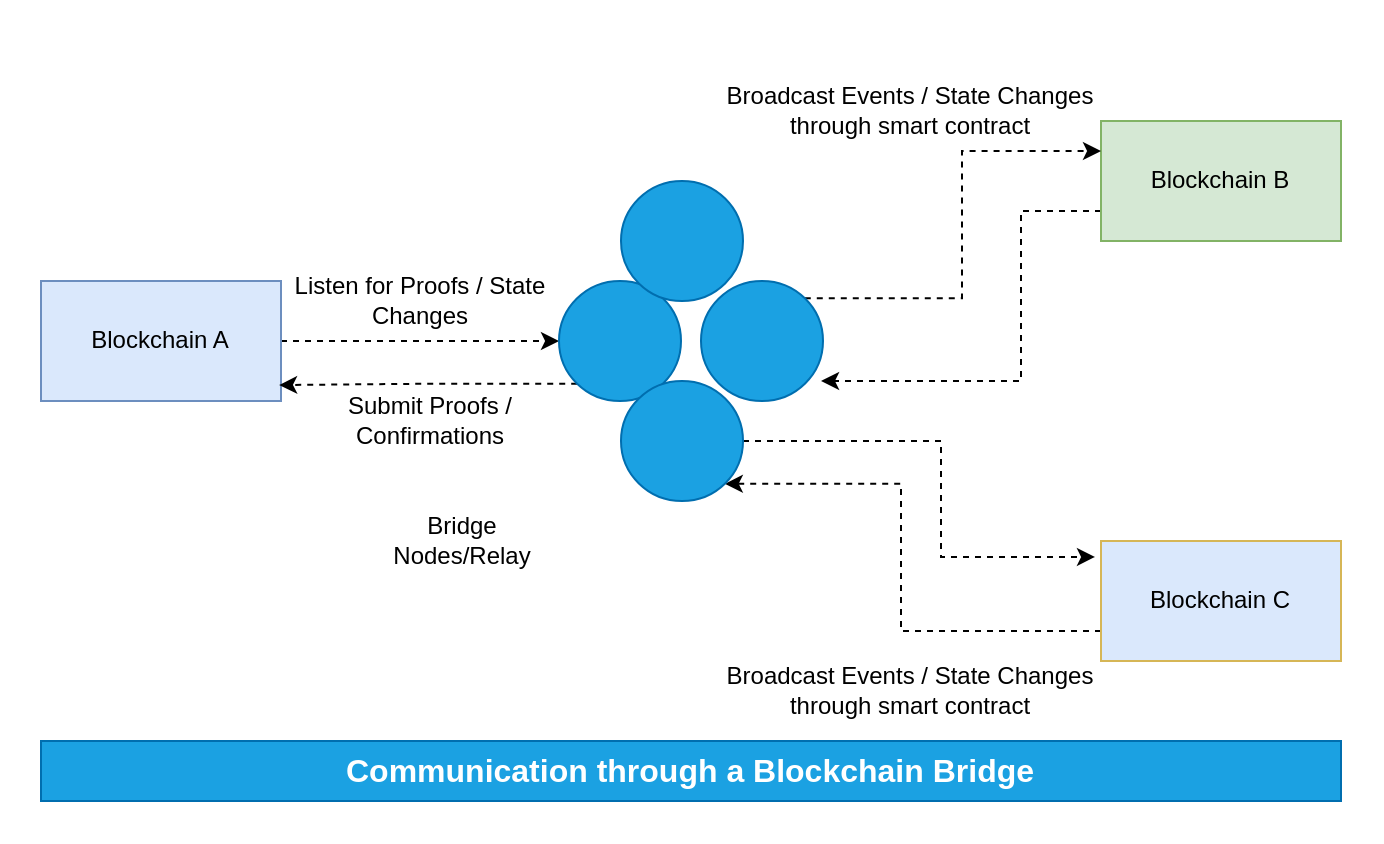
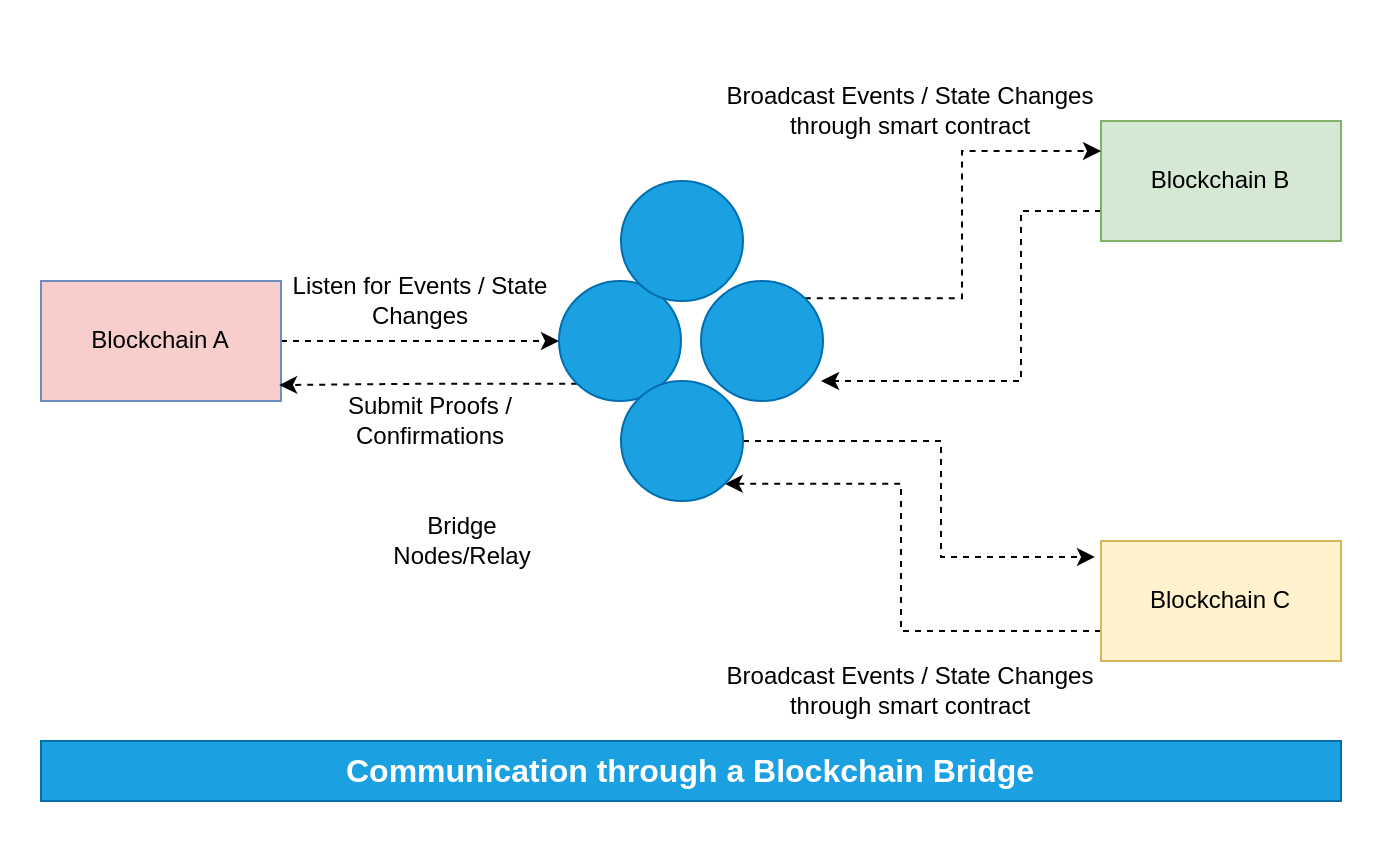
(421, 301) -> (421, 301)
(161, 341) -> (161, 341)
(1221, 601) -> (1221, 601)
